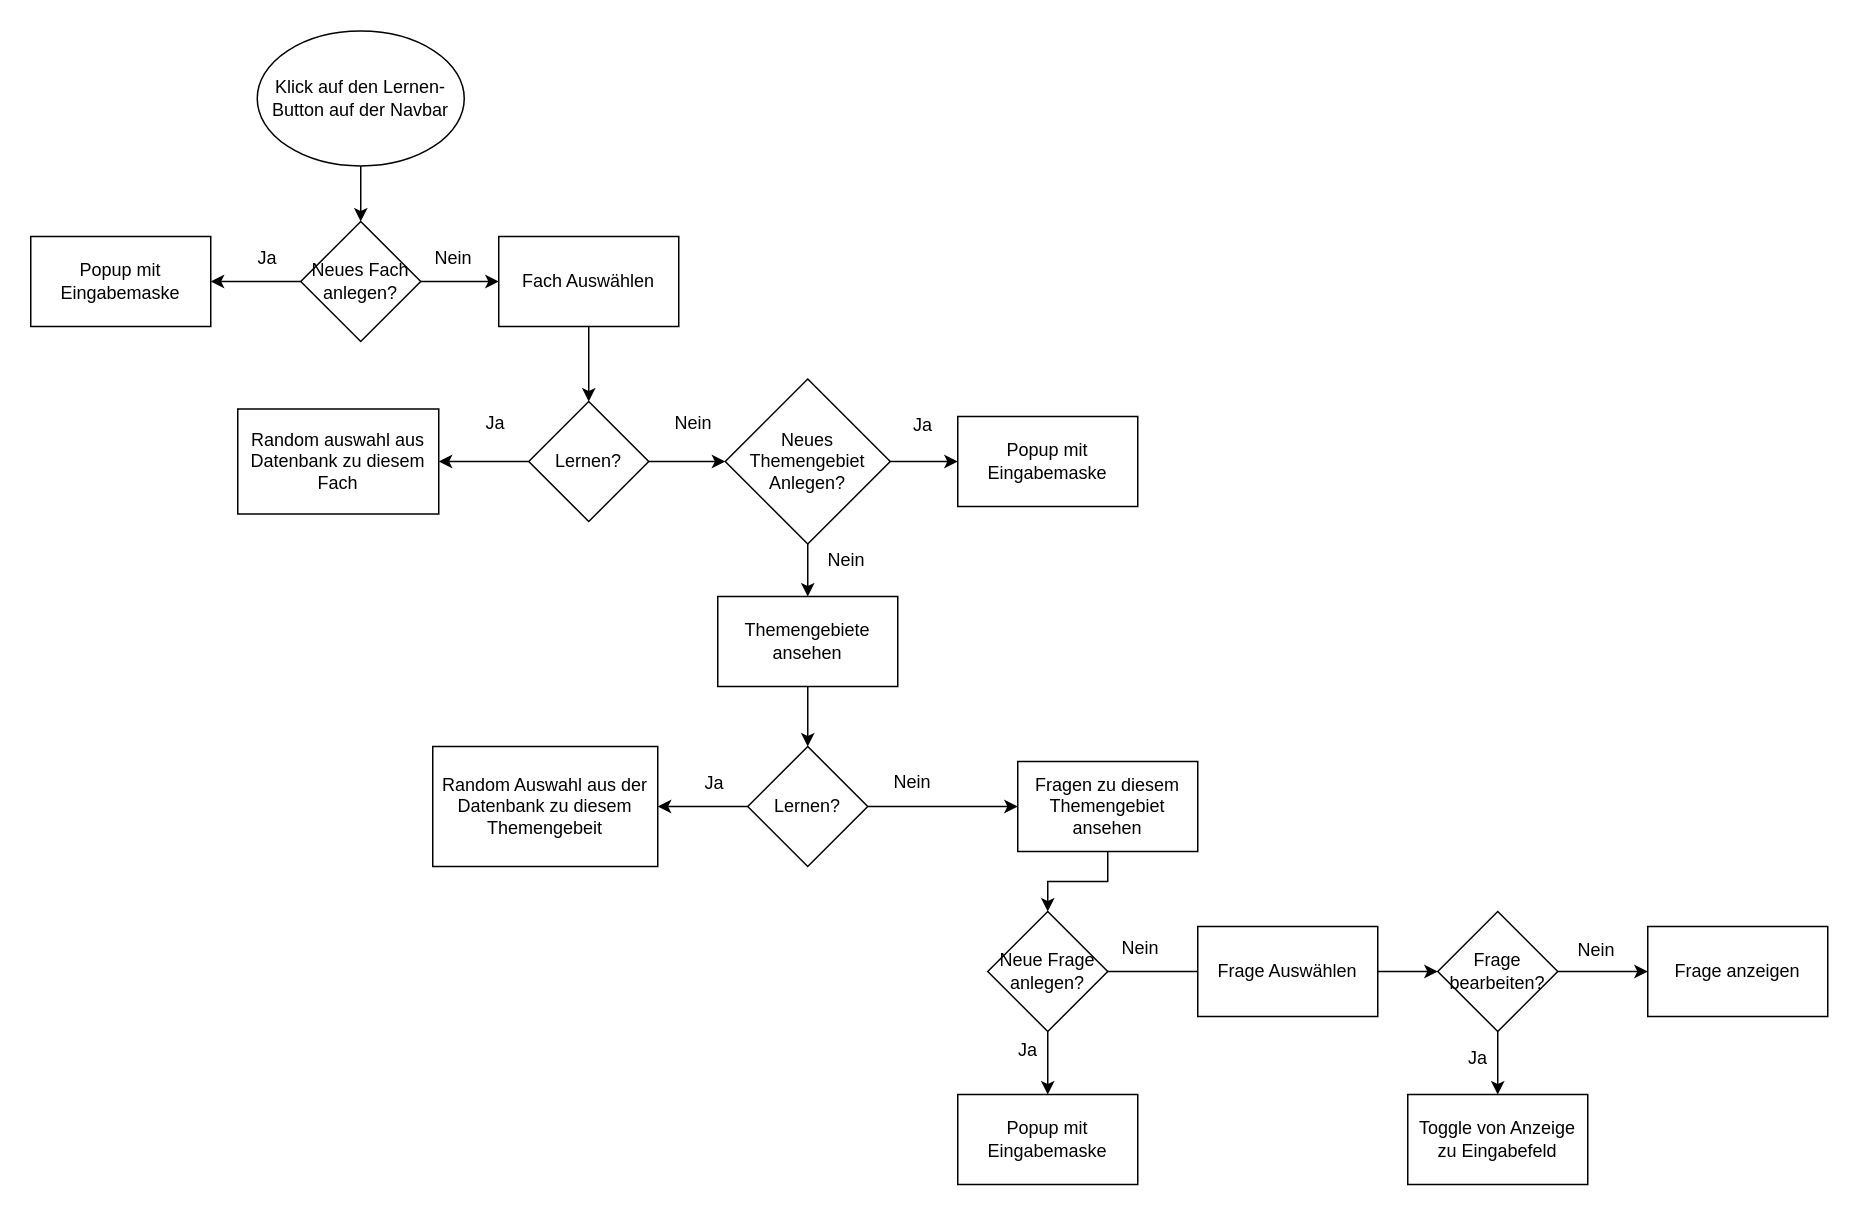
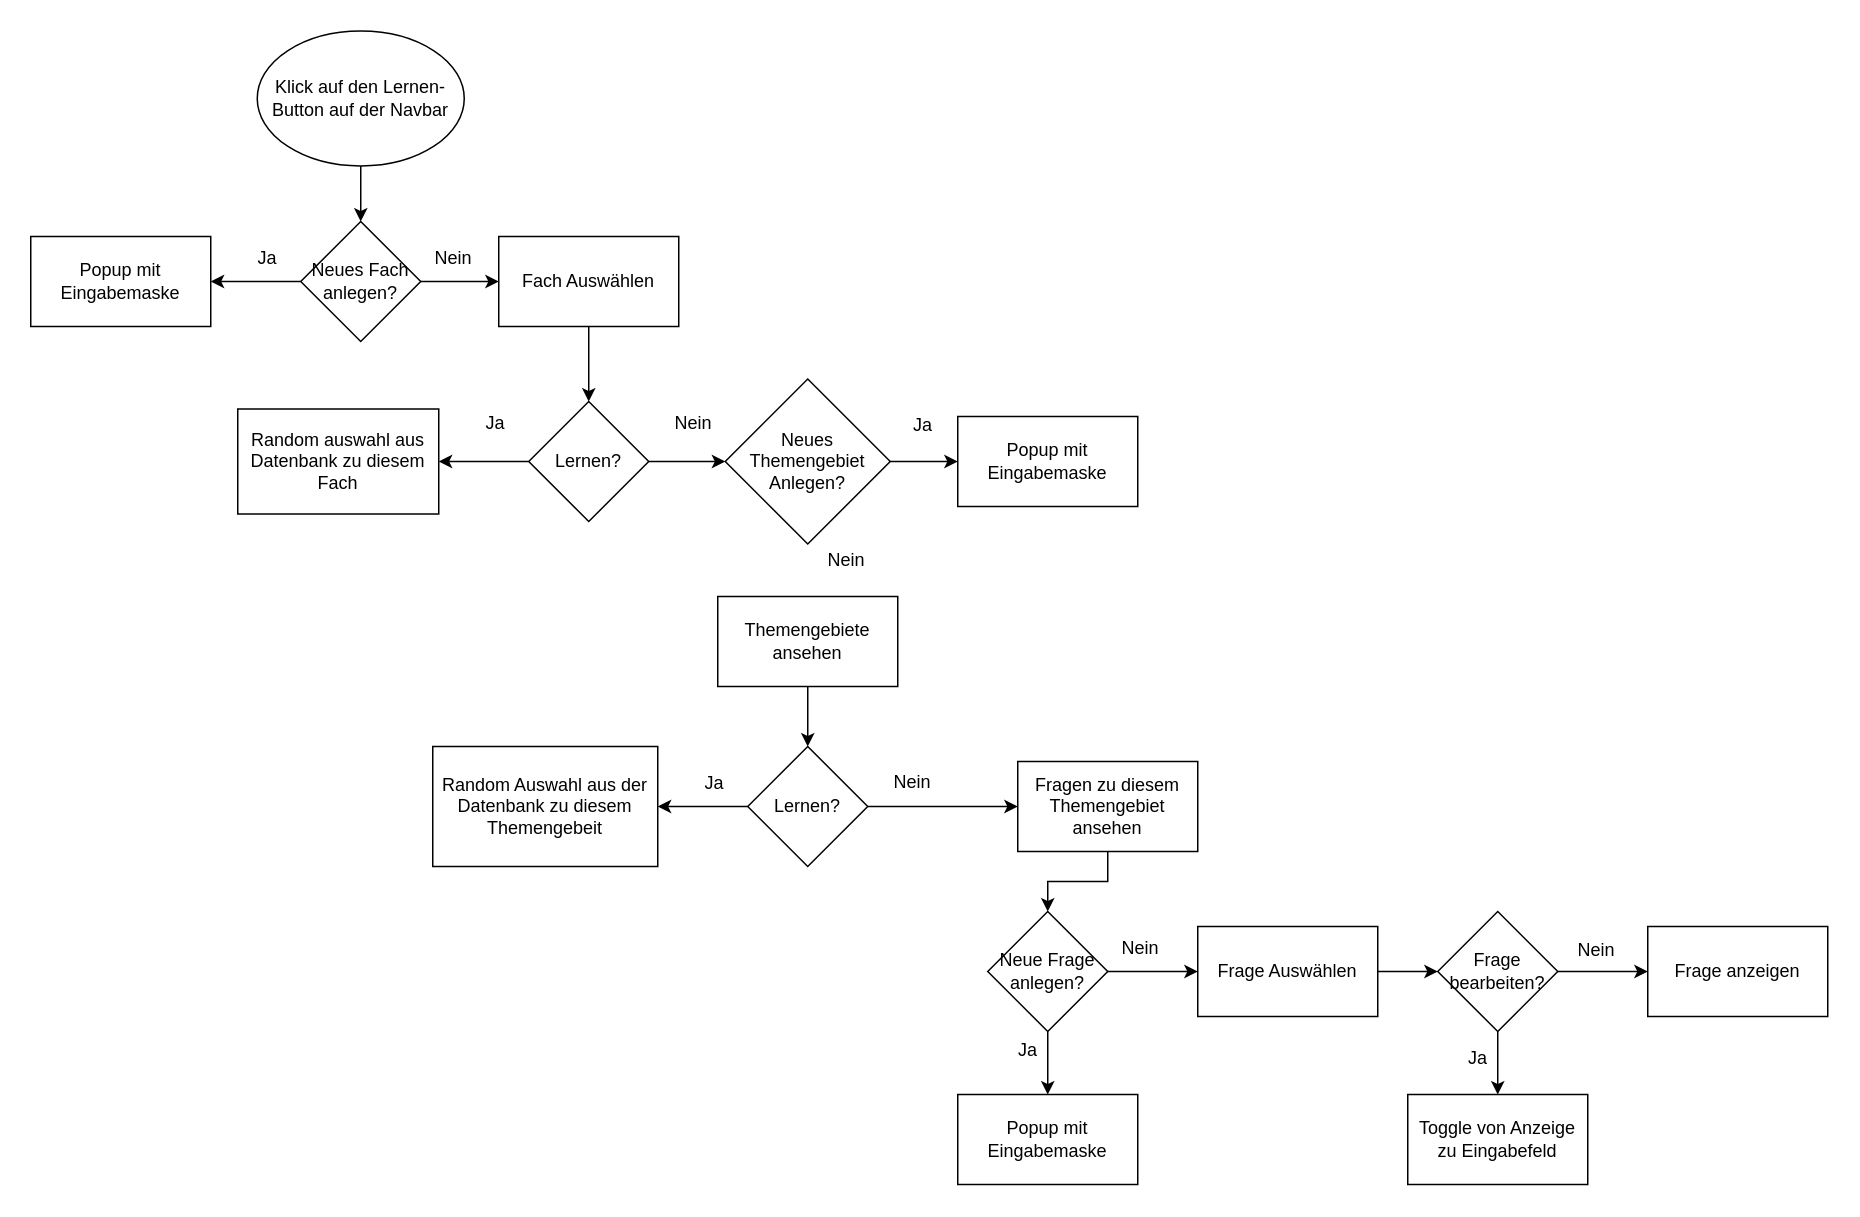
(808, 572) -> none
(1190, 971) -> (1186, 971)
